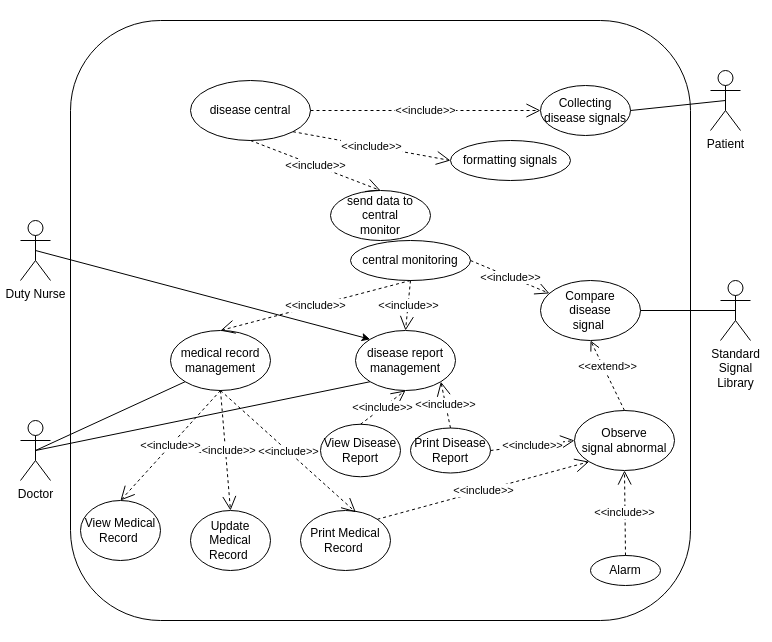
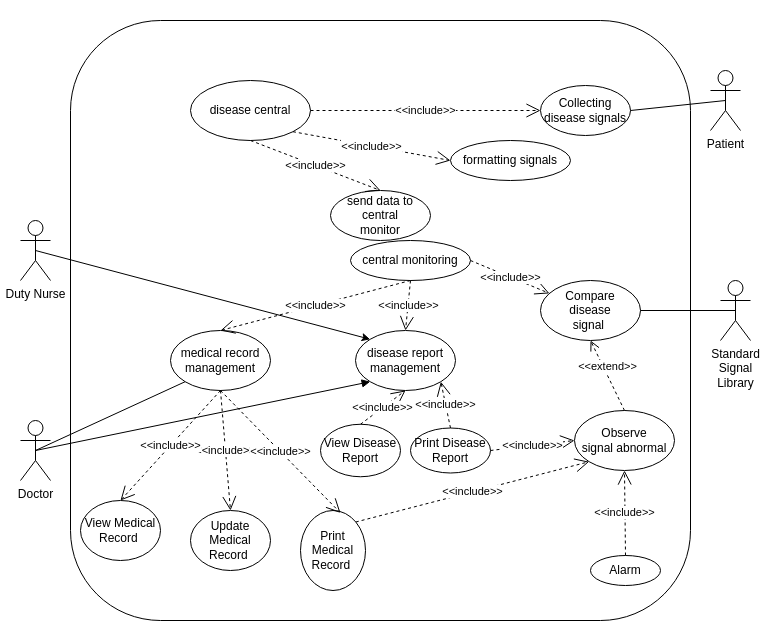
(364, 383) -> (361, 384)
(346, 541) -> (333, 551)
